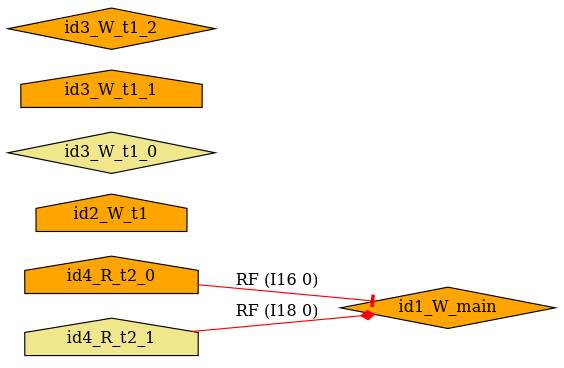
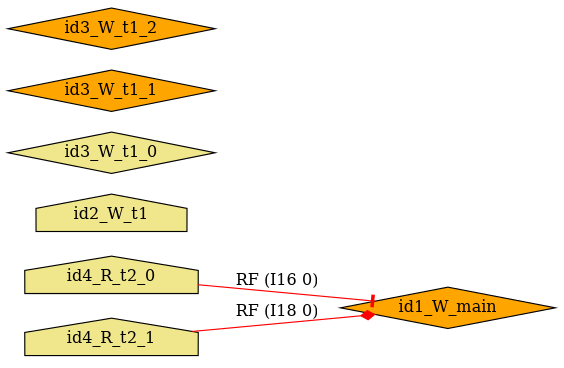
(112, 91) -> (112, 91)
(112, 215) -> (112, 215)
(112, 277) -> (112, 277)
